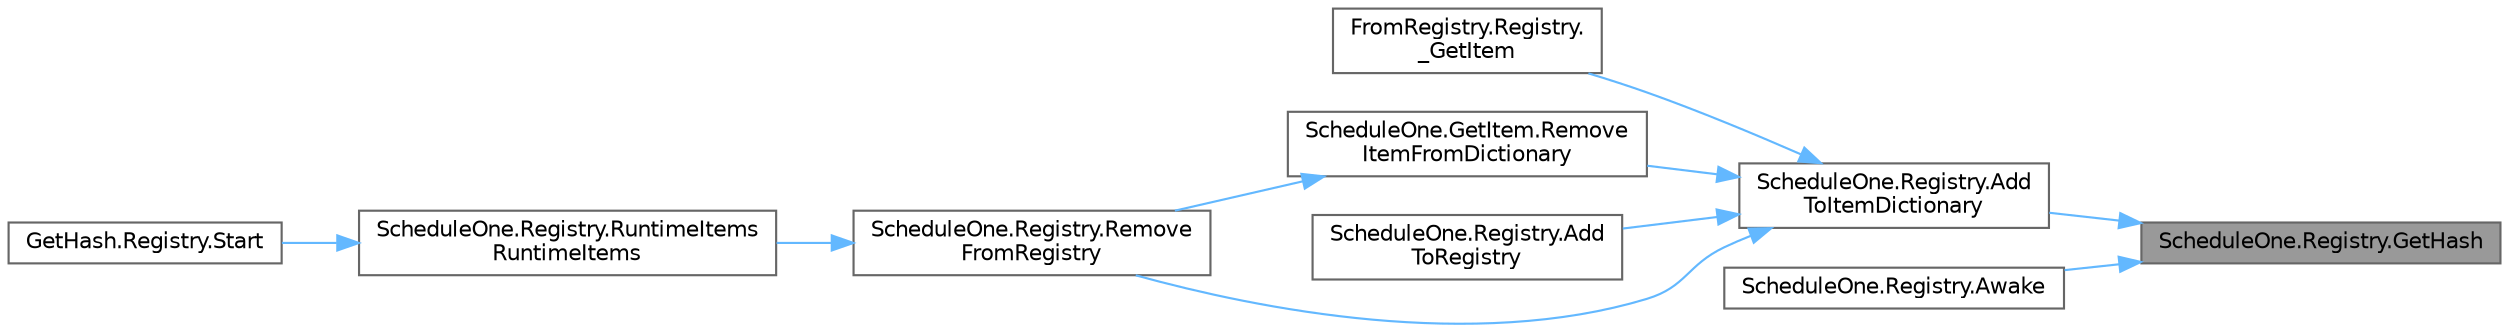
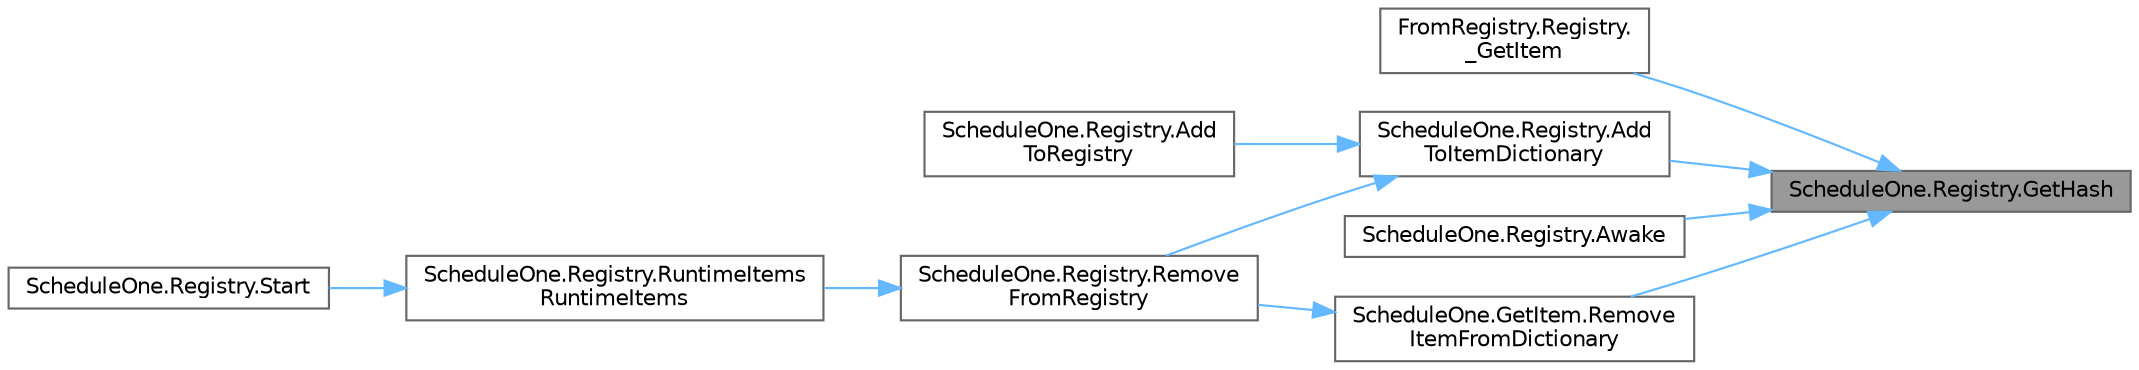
(1696, 111) -> (1757, 115)
(1682, 170) -> (1751, 259)
(145, 243) -> (169, 288)
